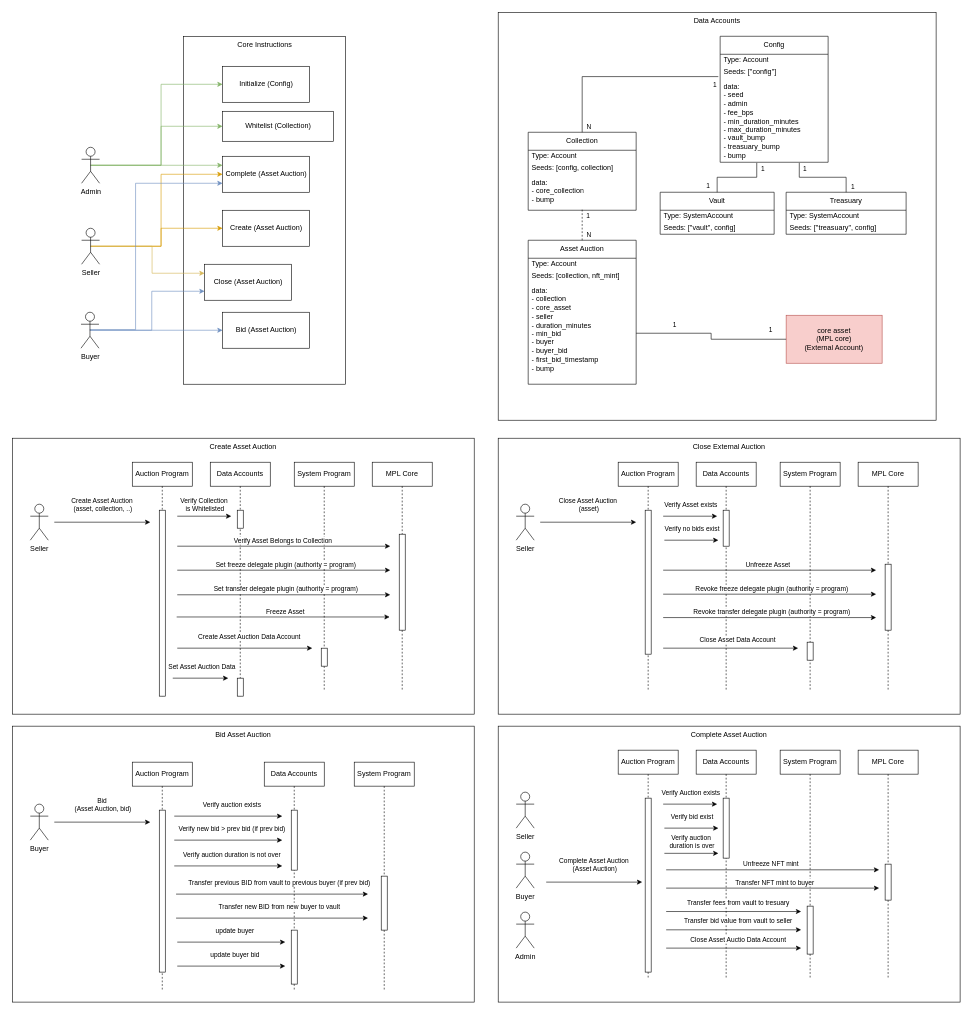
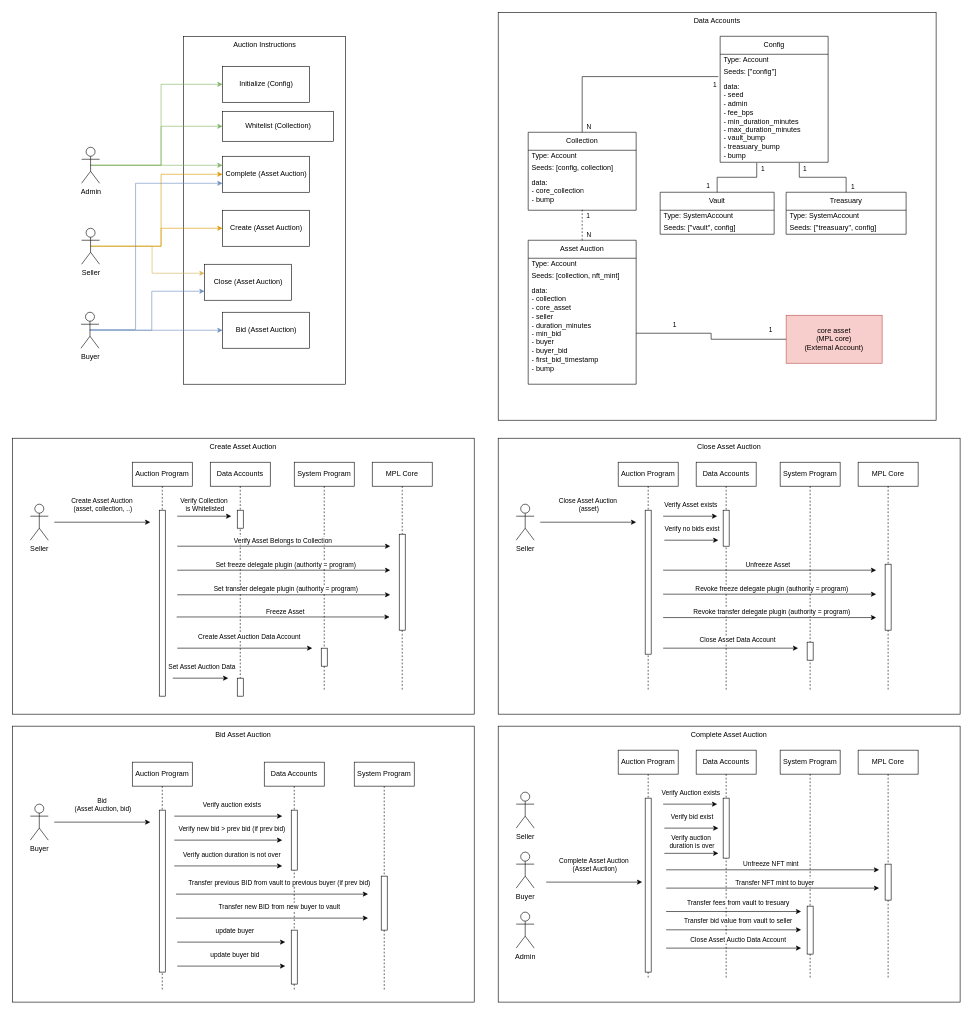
(265, 45) -> (265, 45)
(729, 447) -> (729, 447)
